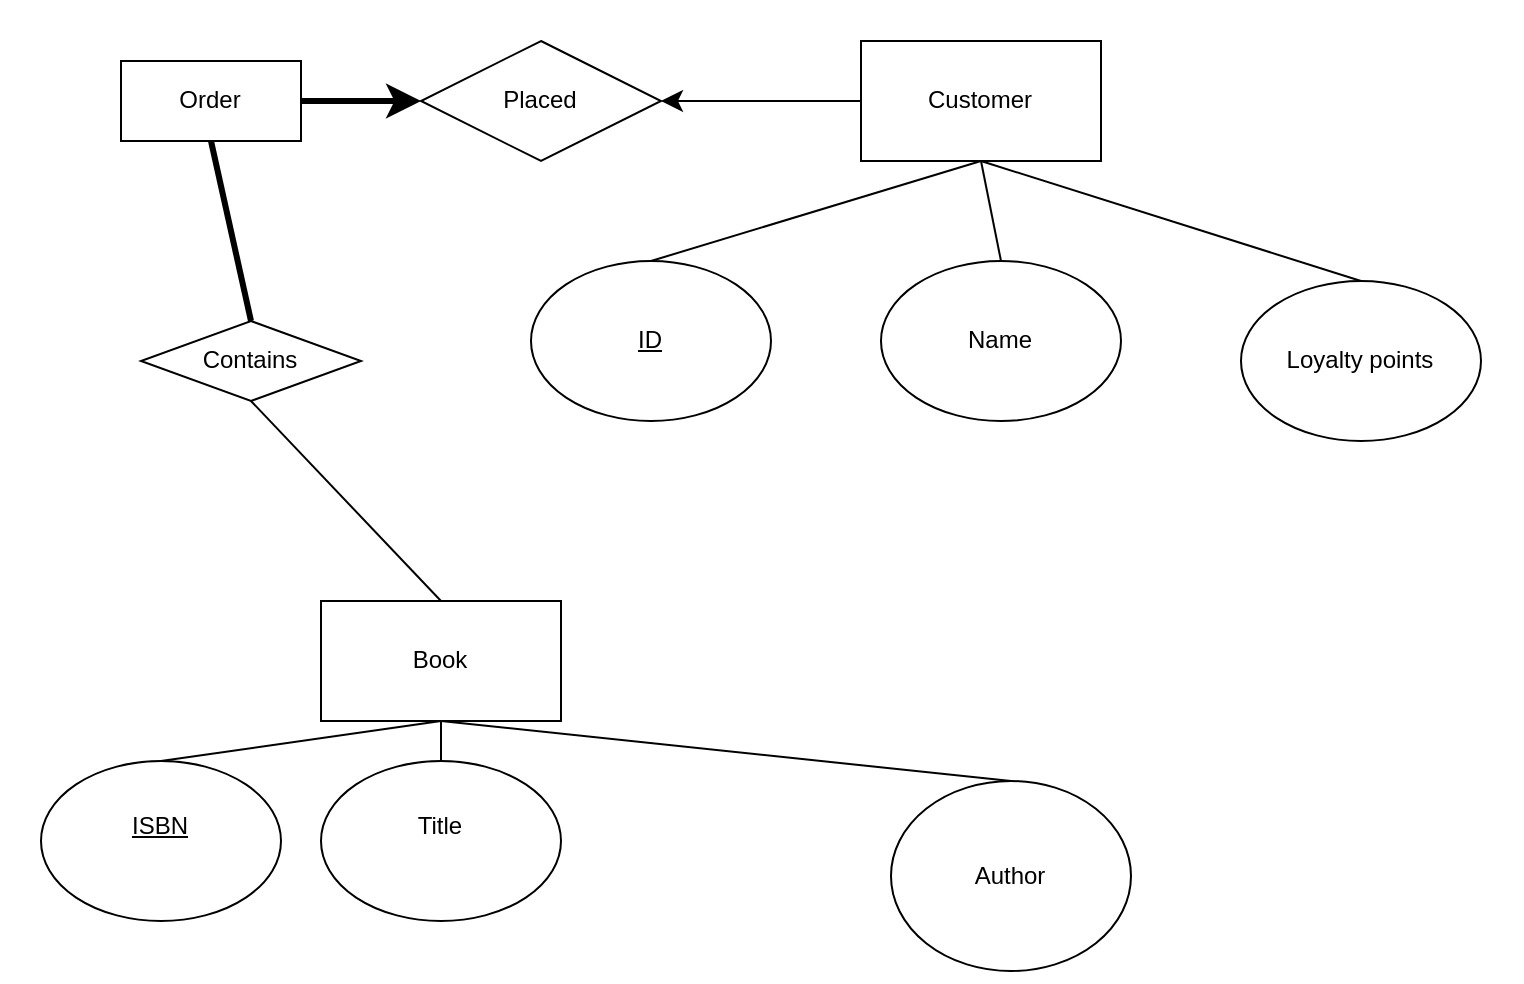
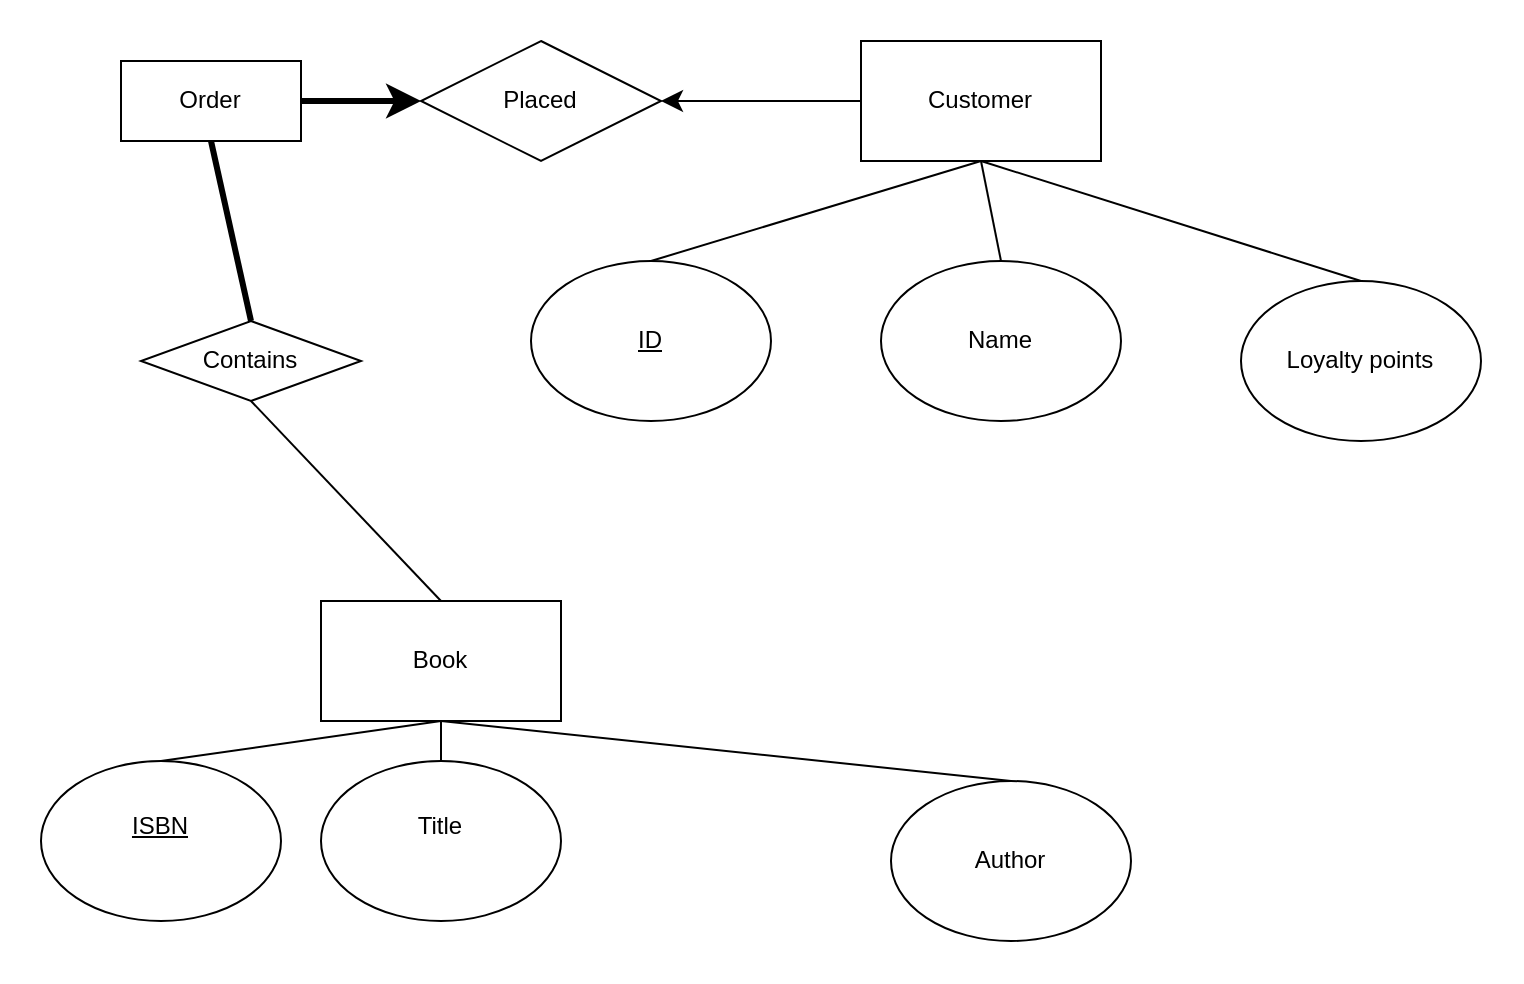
(1011, 876) -> (1011, 861)
